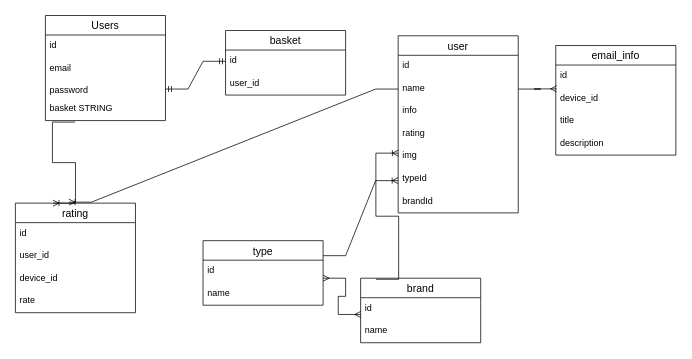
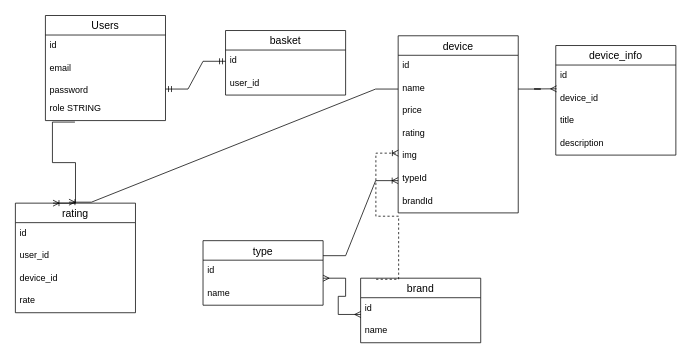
(458, 46) -> (458, 46)
(615, 56) -> (615, 56)
(81, 108) -> (75, 108)
(411, 110) -> (413, 110)
(389, 216) -> (389, 216)
